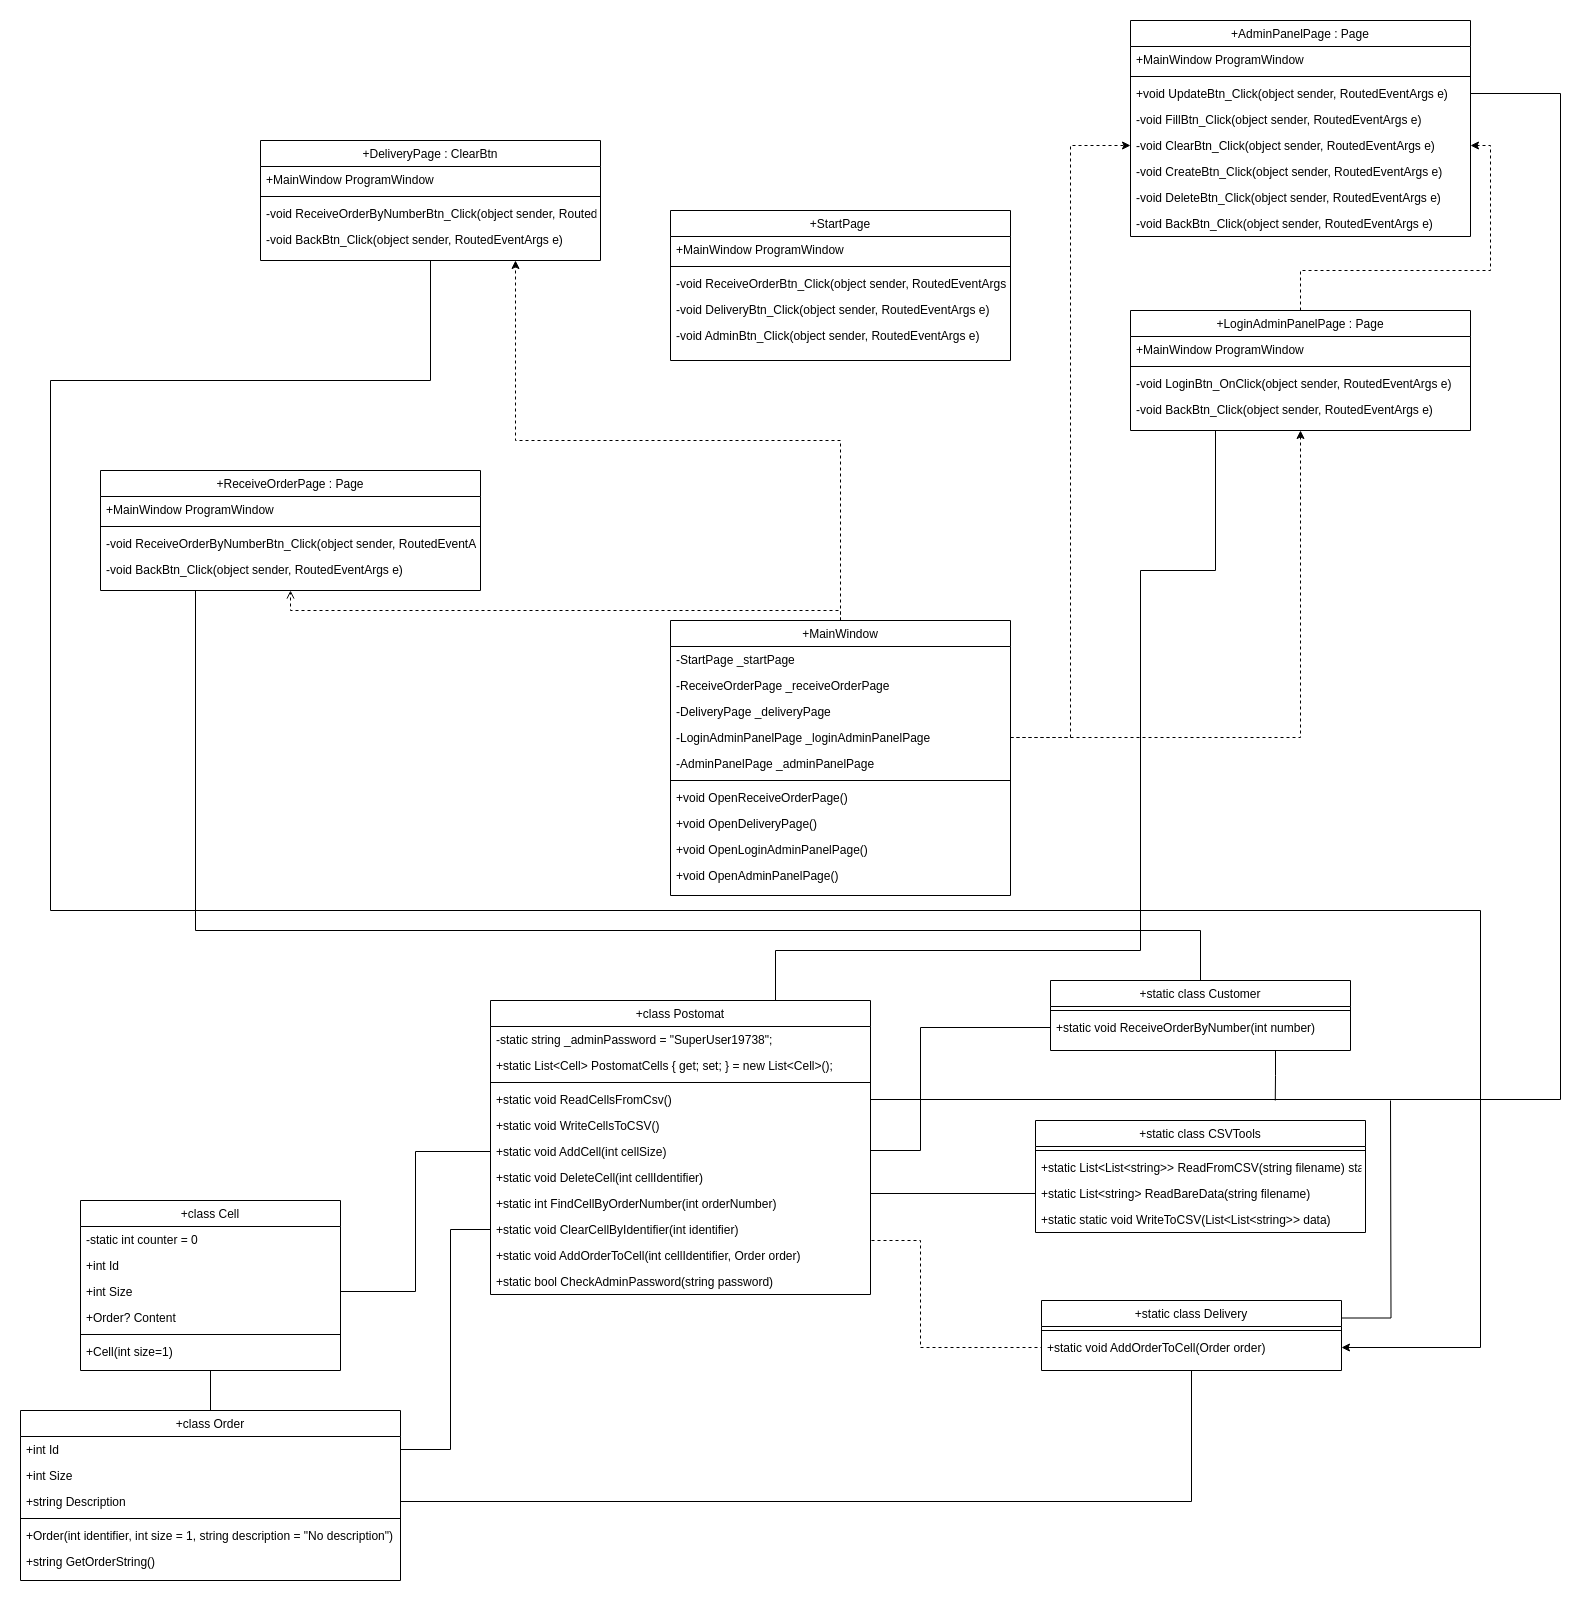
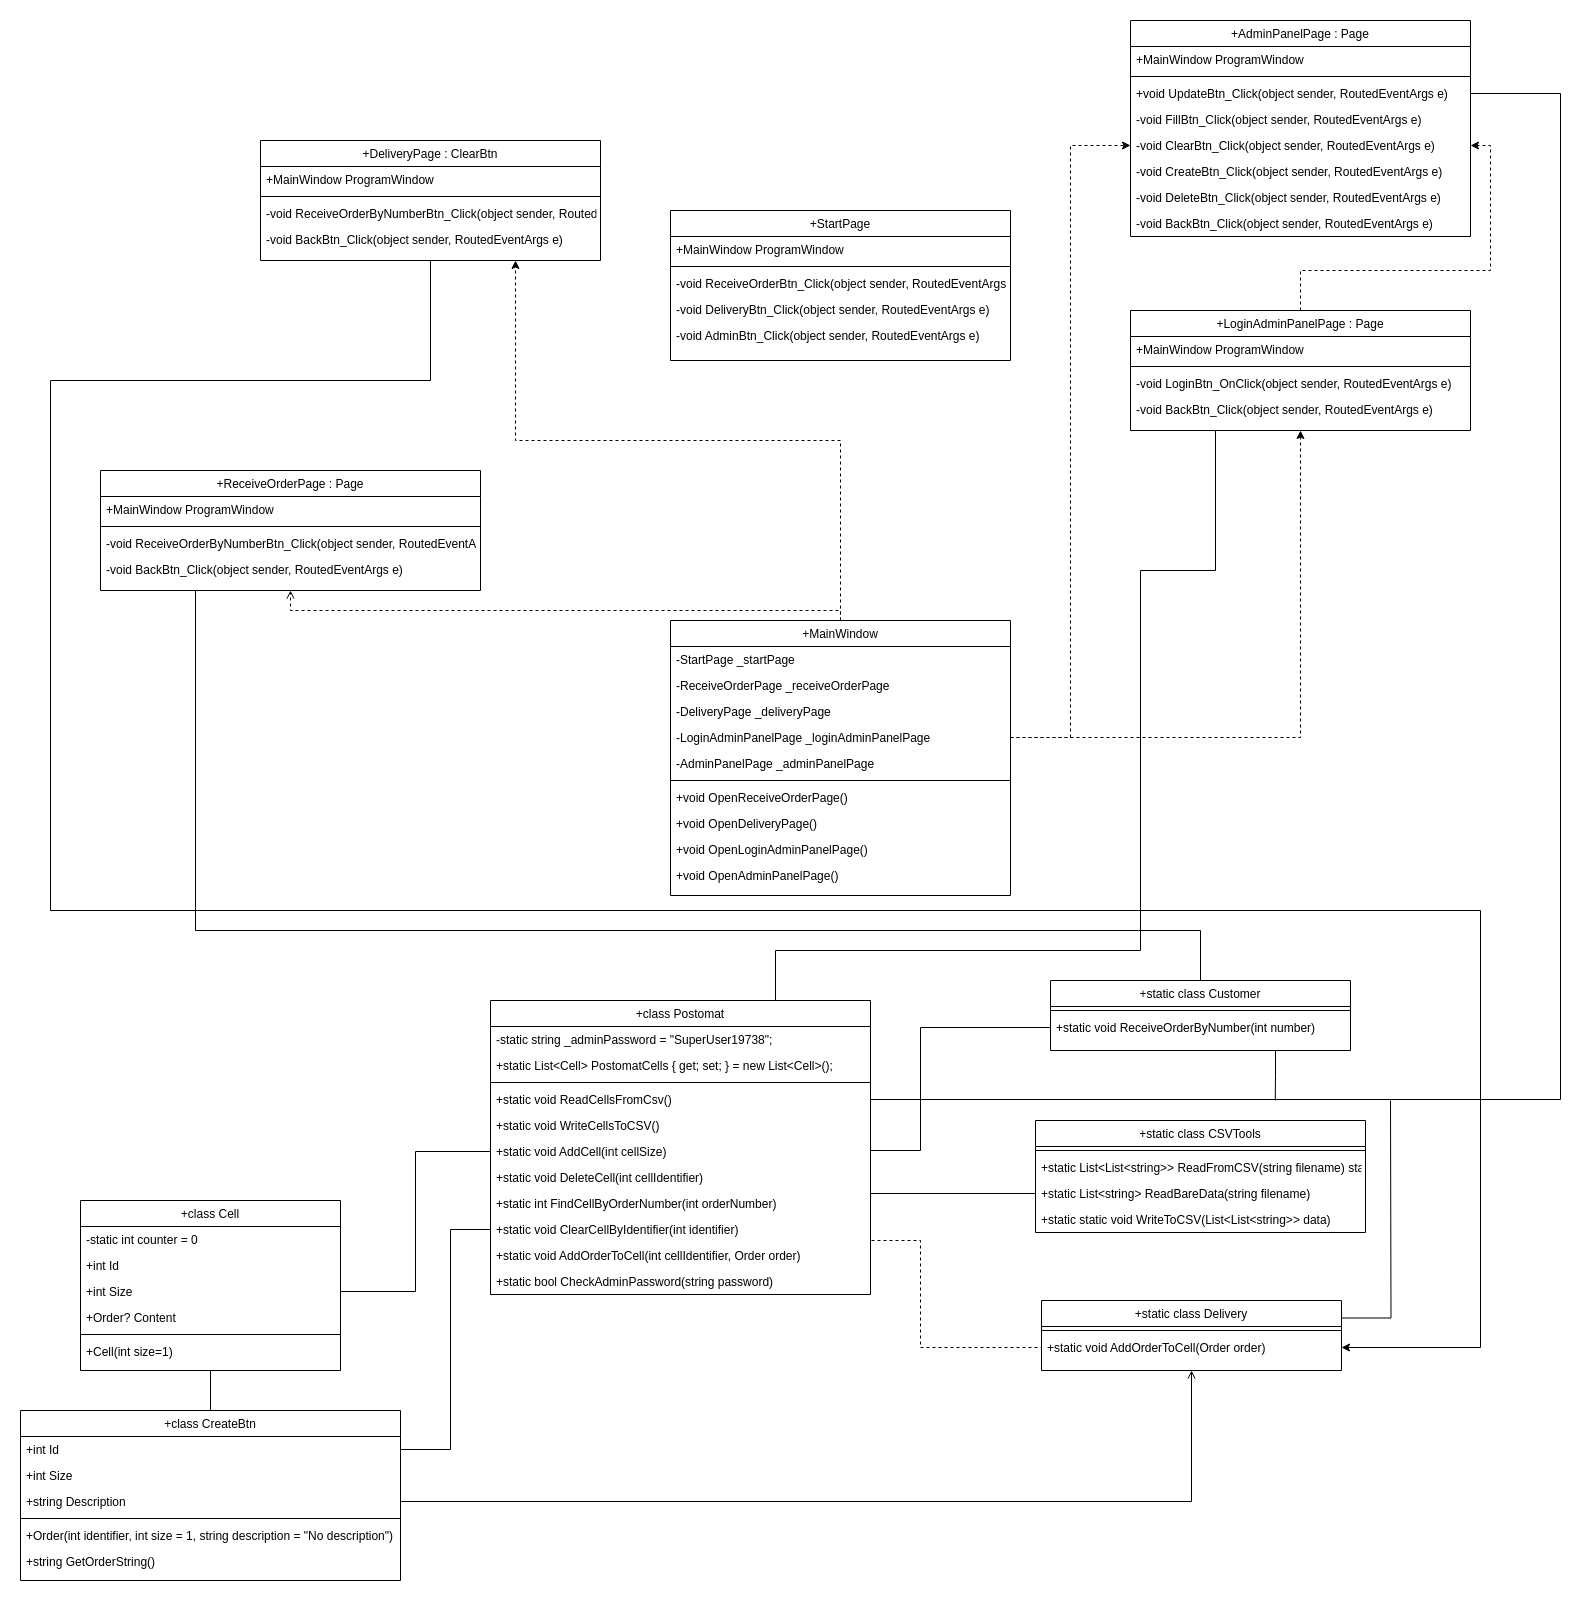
(1192, 1376) -> (1192, 1376)
(210, 1424) -> (210, 1424)
